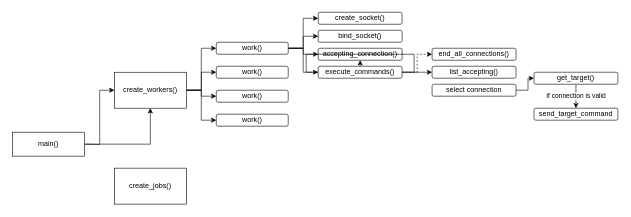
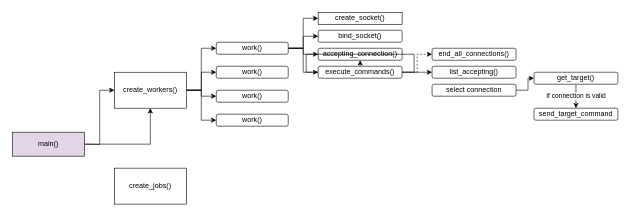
(360, 18) -> (360, 18)
(48, 144) -> (48, 144)
